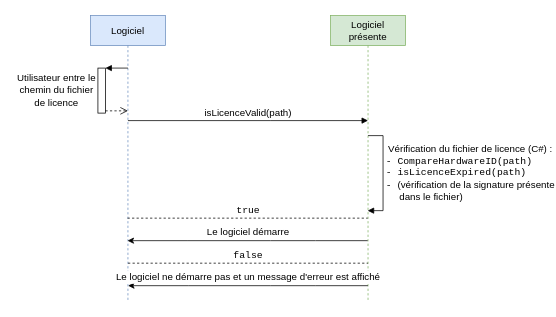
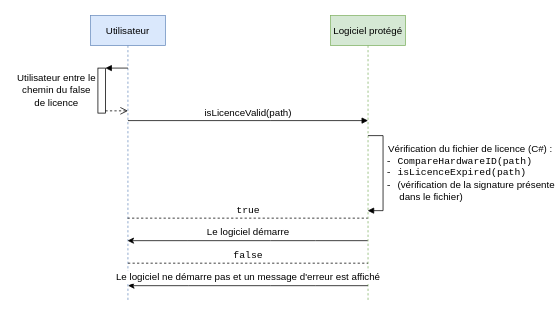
(128, 30) -> (128, 30)
(368, 30) -> (368, 30)
(57, 90) -> (57, 90)
